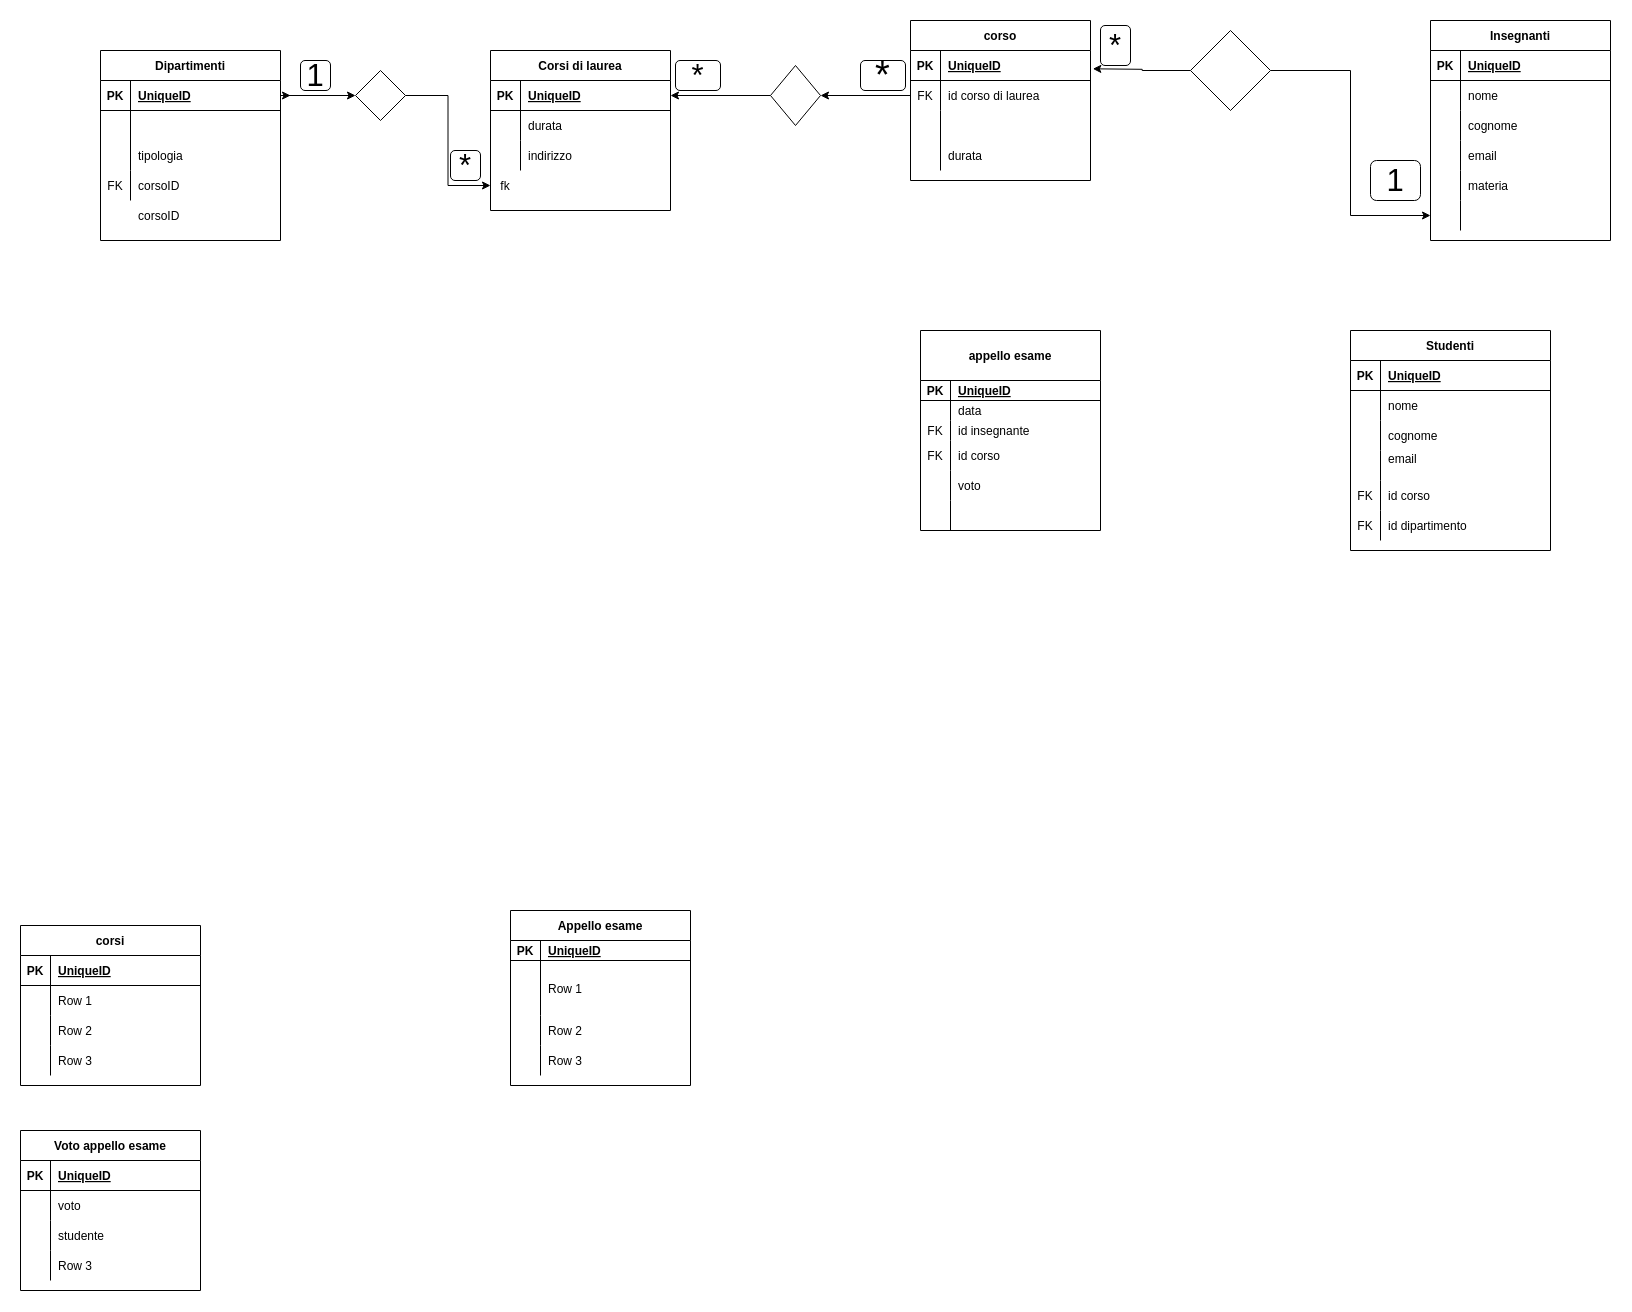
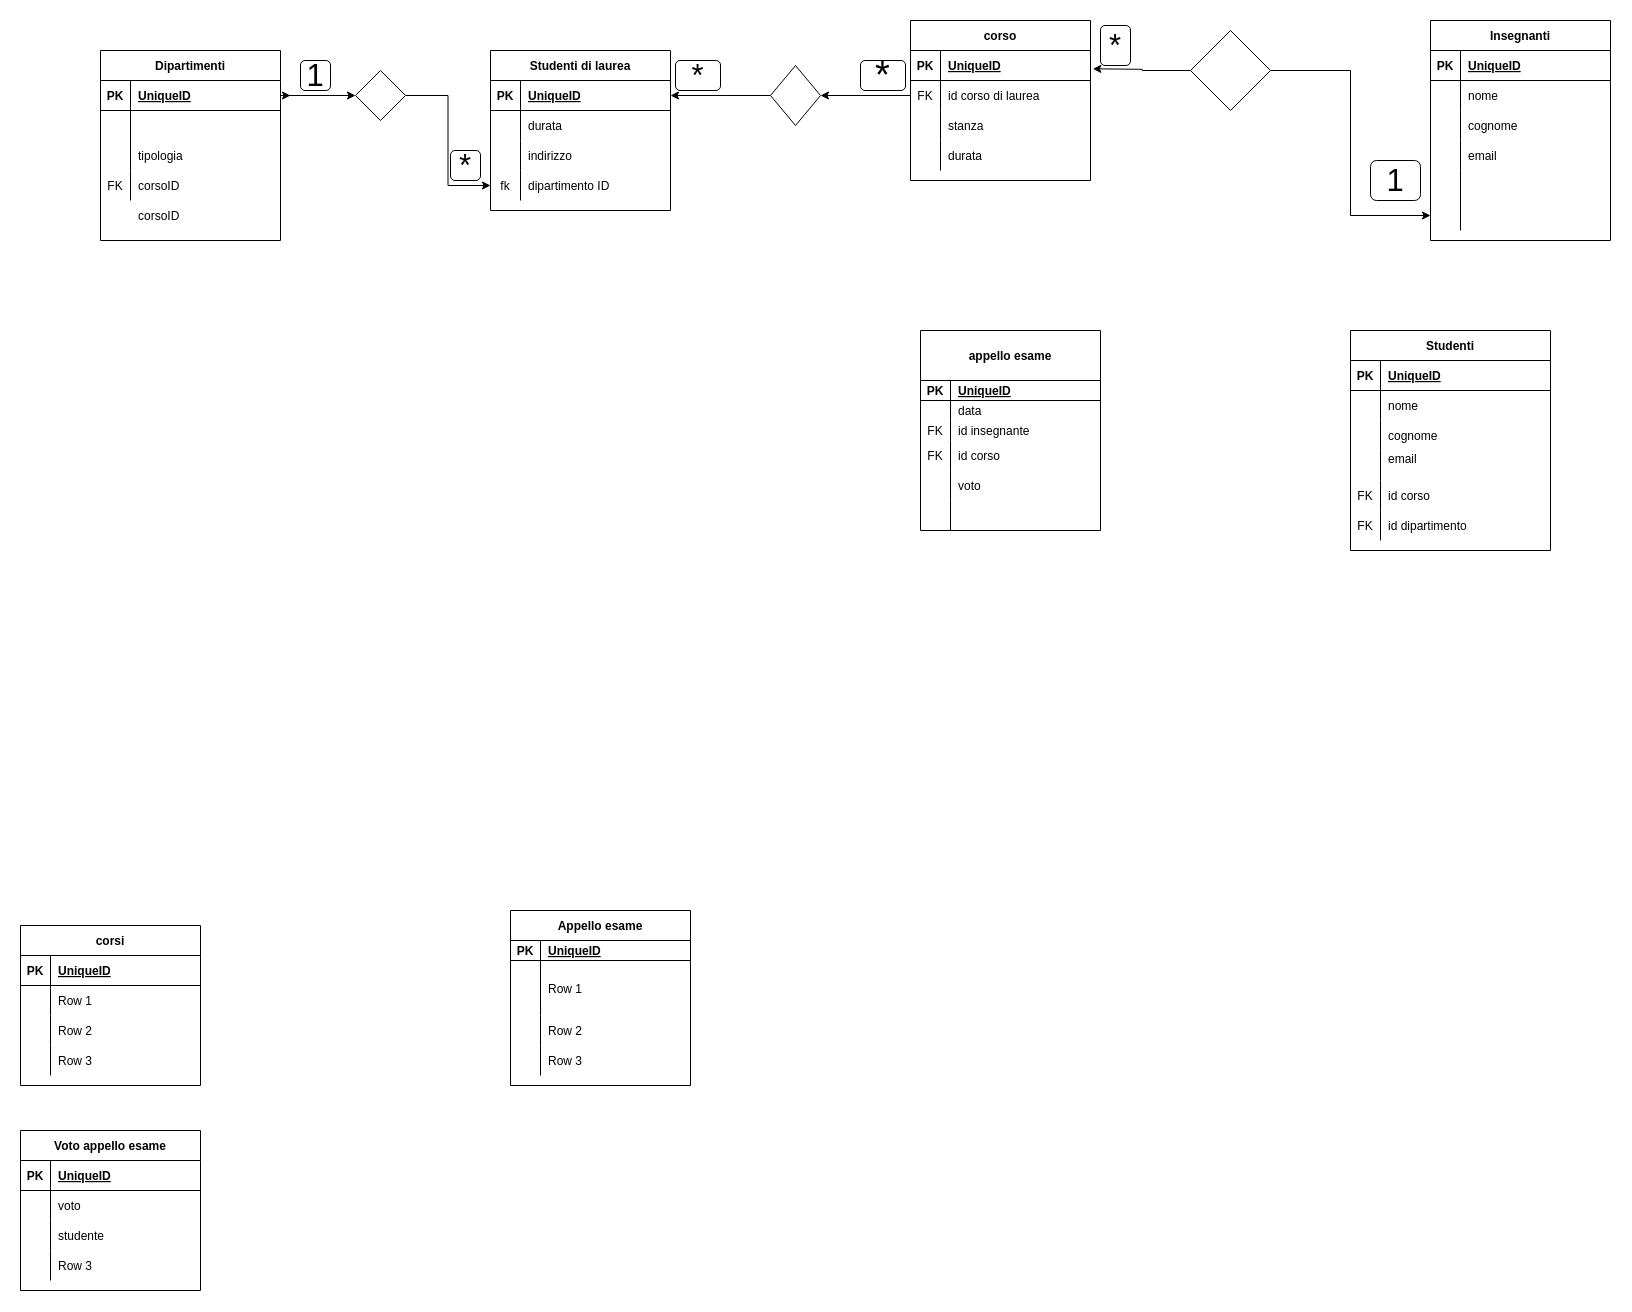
(580, 66) -> (580, 66)
none -> (1016, 126)
none -> (596, 186)
(1536, 186) -> none
